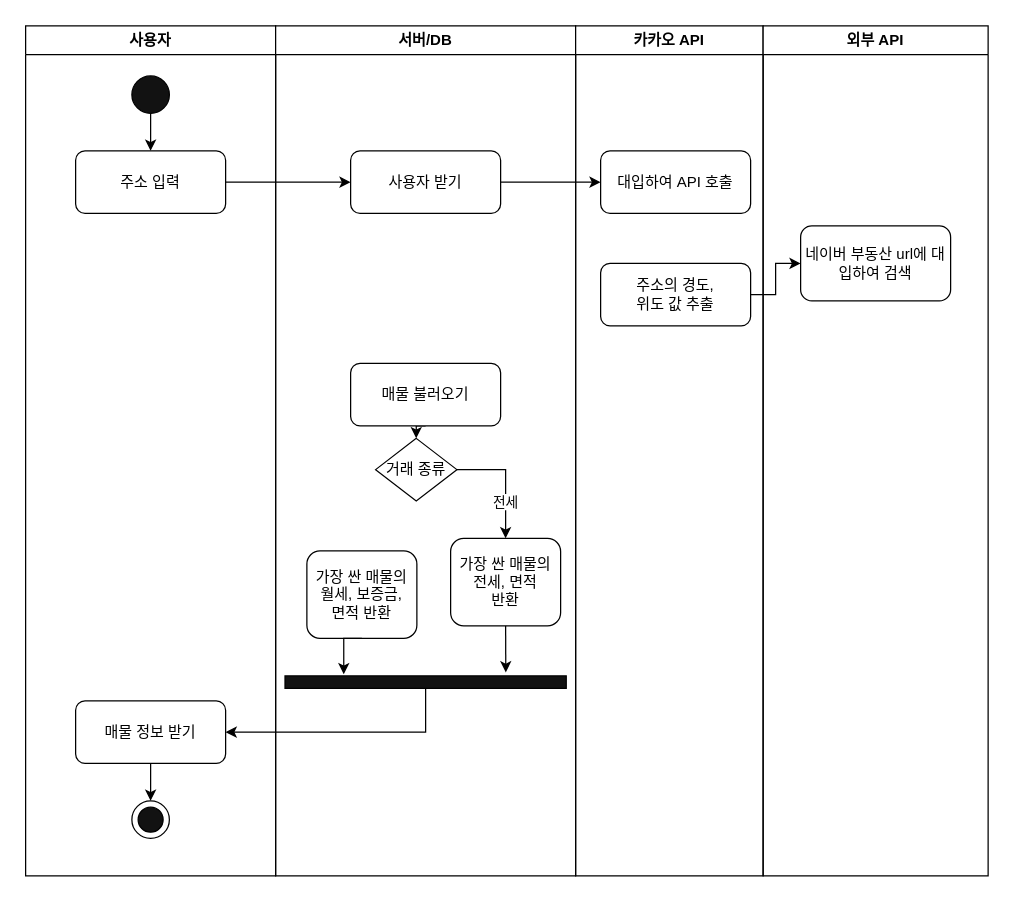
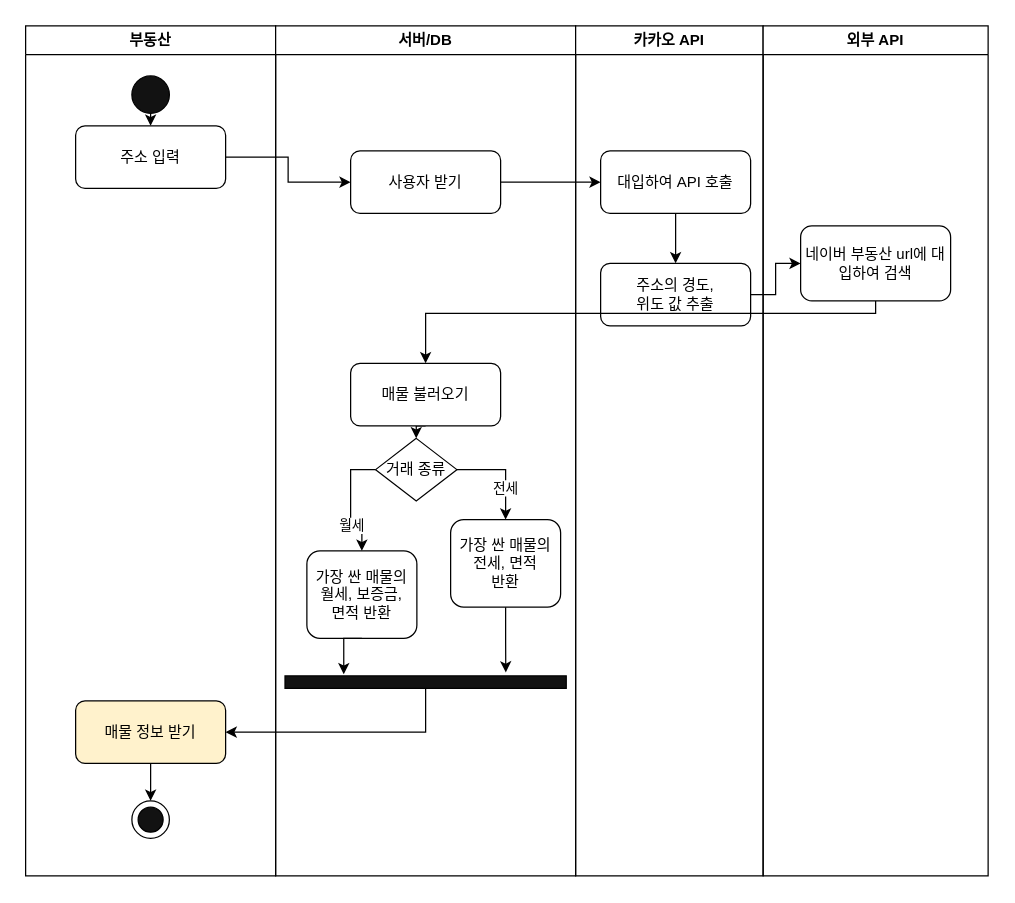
(151, 41) -> (151, 41)
(151, 182) -> (151, 157)
none -> (676, 234)
none -> (636, 313)
none -> (351, 499)
(506, 582) -> (506, 563)
(151, 732) -> (151, 732)
